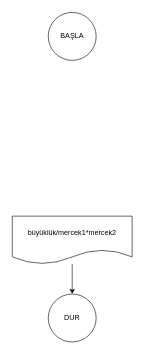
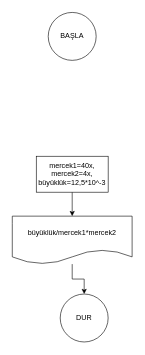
none -> (72, 174)
none -> (72, 210)
(72, 318) -> (84, 318)
